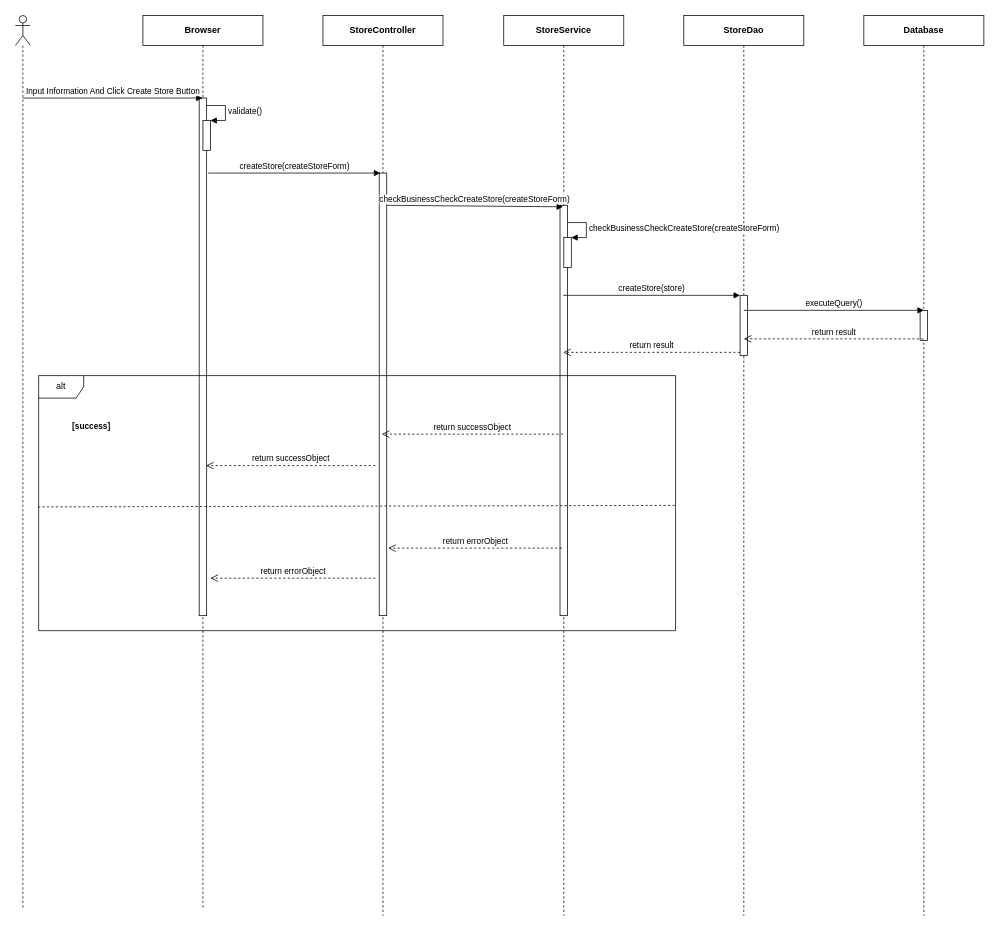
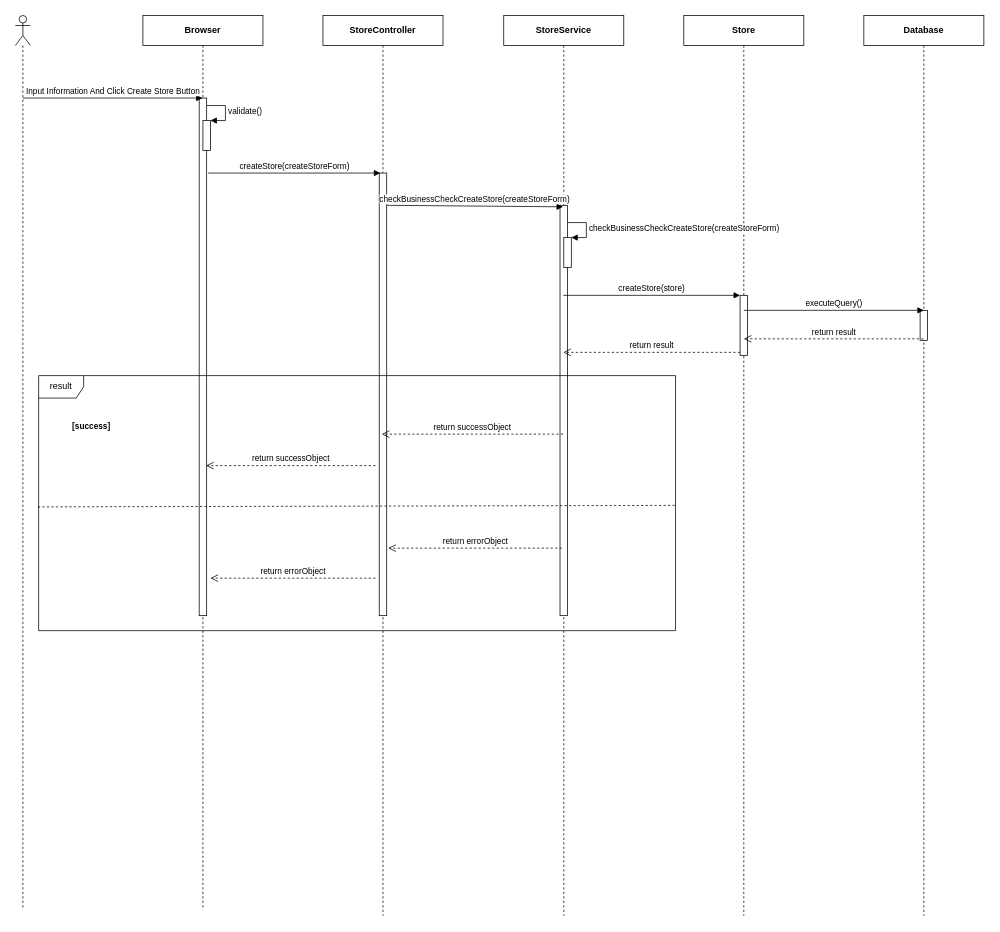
(744, 30) -> (744, 30)
(61, 387) -> (61, 387)
